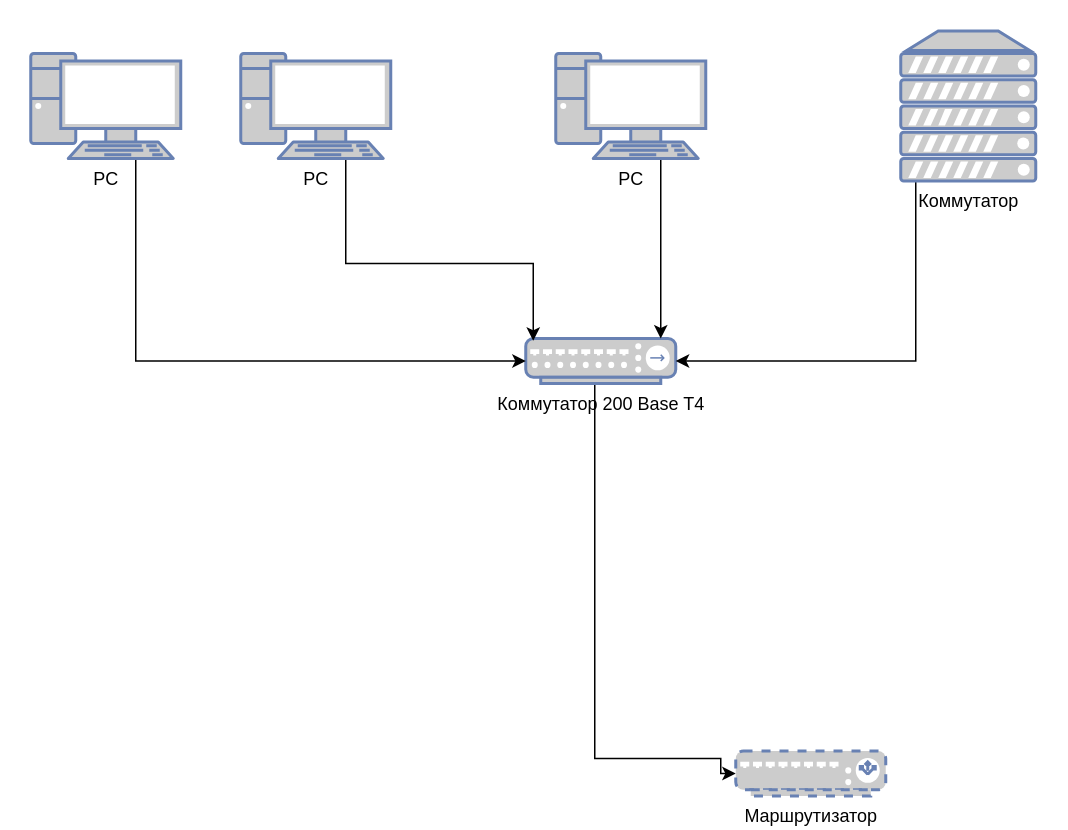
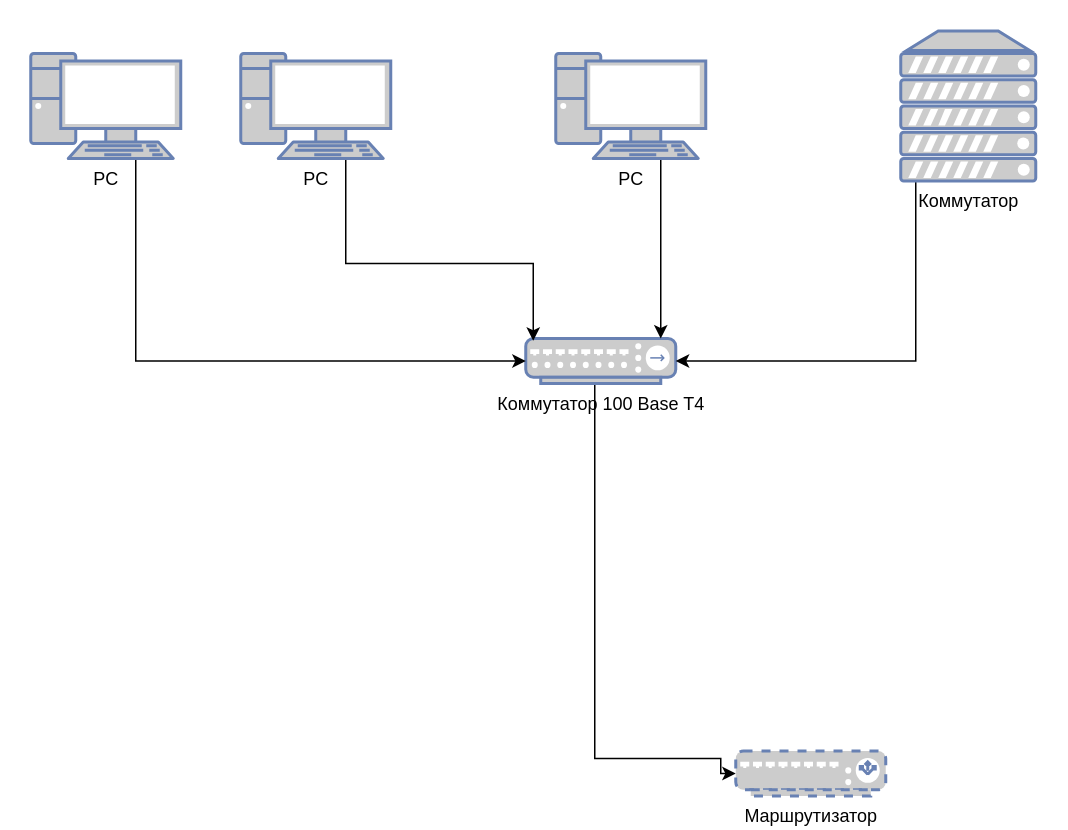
(602, 405) -> (602, 405)
